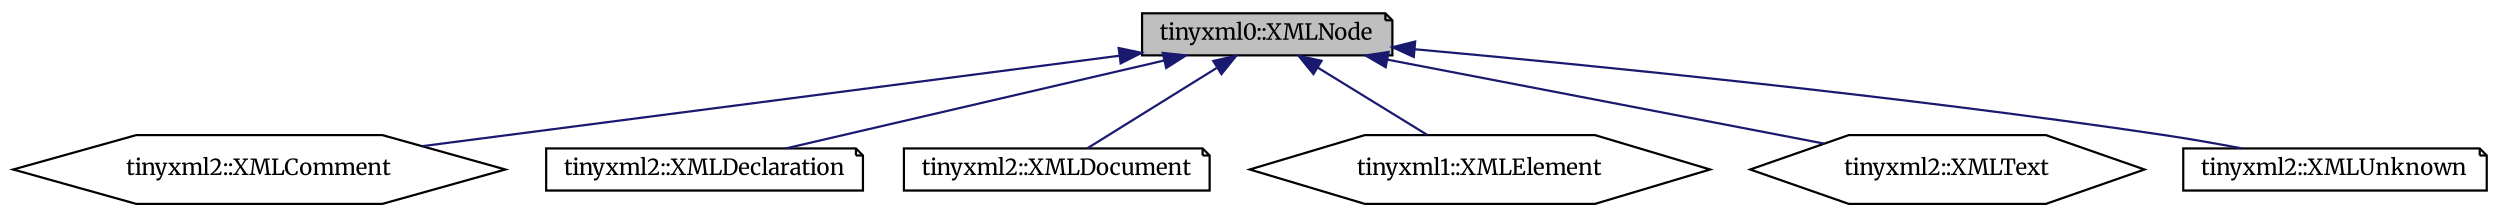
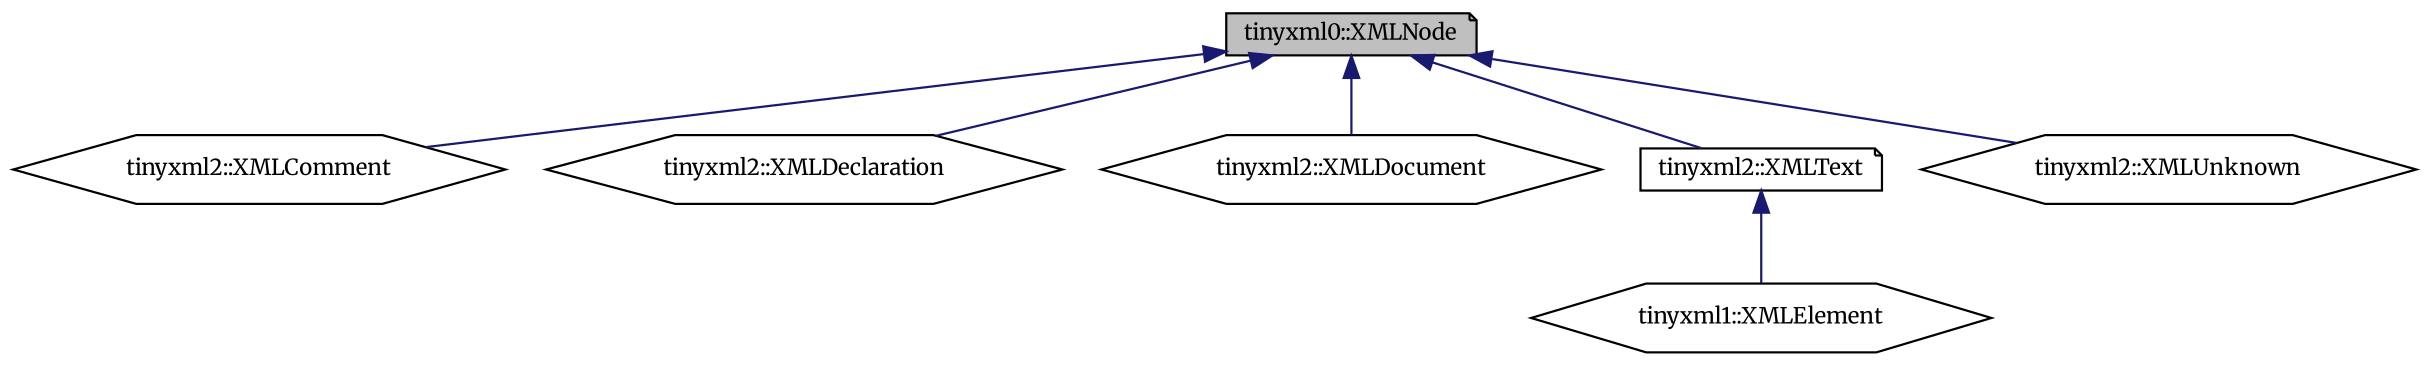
(1372, 101) -> (1761, 248)
(705, 169) -> (804, 169)
(1057, 169) -> (1351, 169)
(1947, 169) -> (1761, 169)
(2335, 169) -> (2169, 169)
